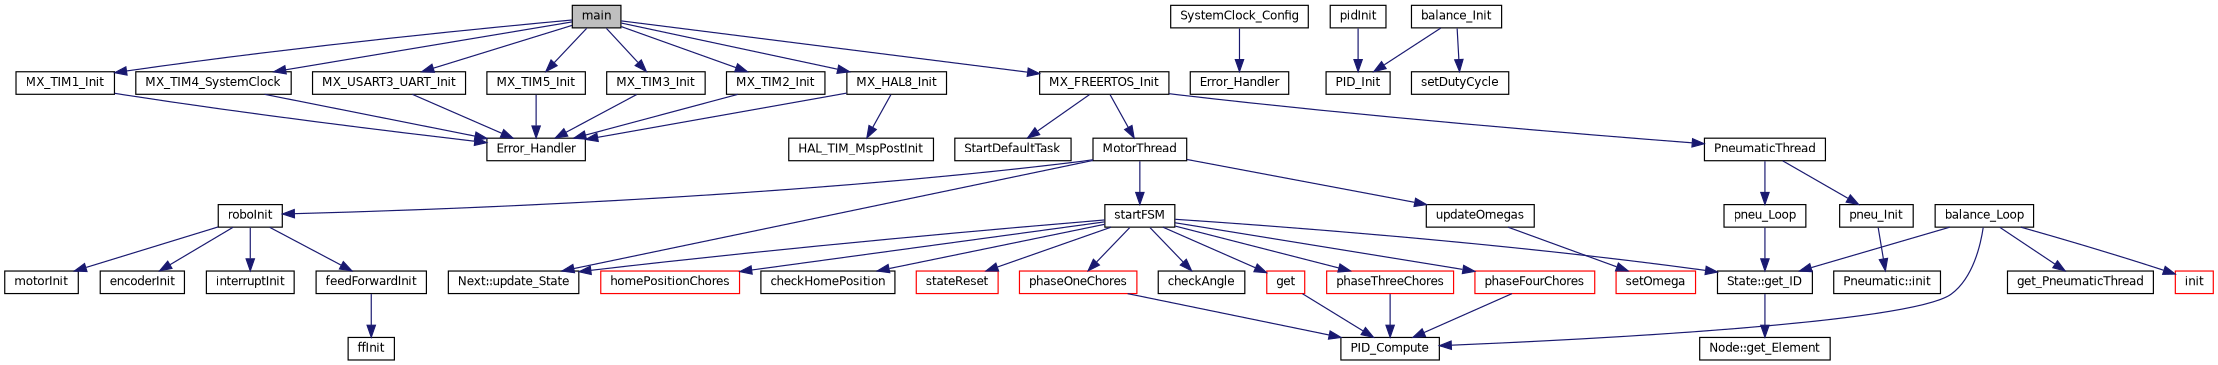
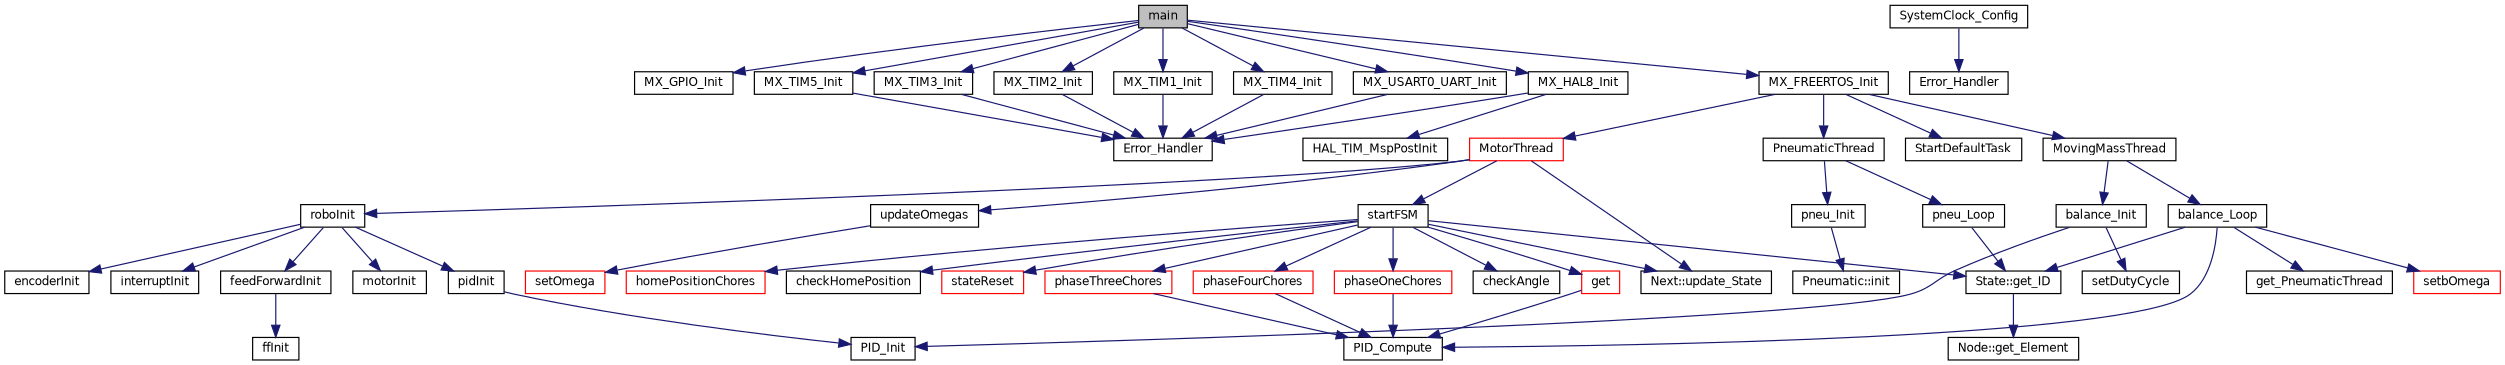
(214, 83) -> (1283, 83)
(389, 83) -> (1430, 83)
none -> (684, 83)
(1140, 149) -> (1516, 149)
none -> (2109, 149)
none -> (399, 247)
(2194, 282) -> (2457, 282)
